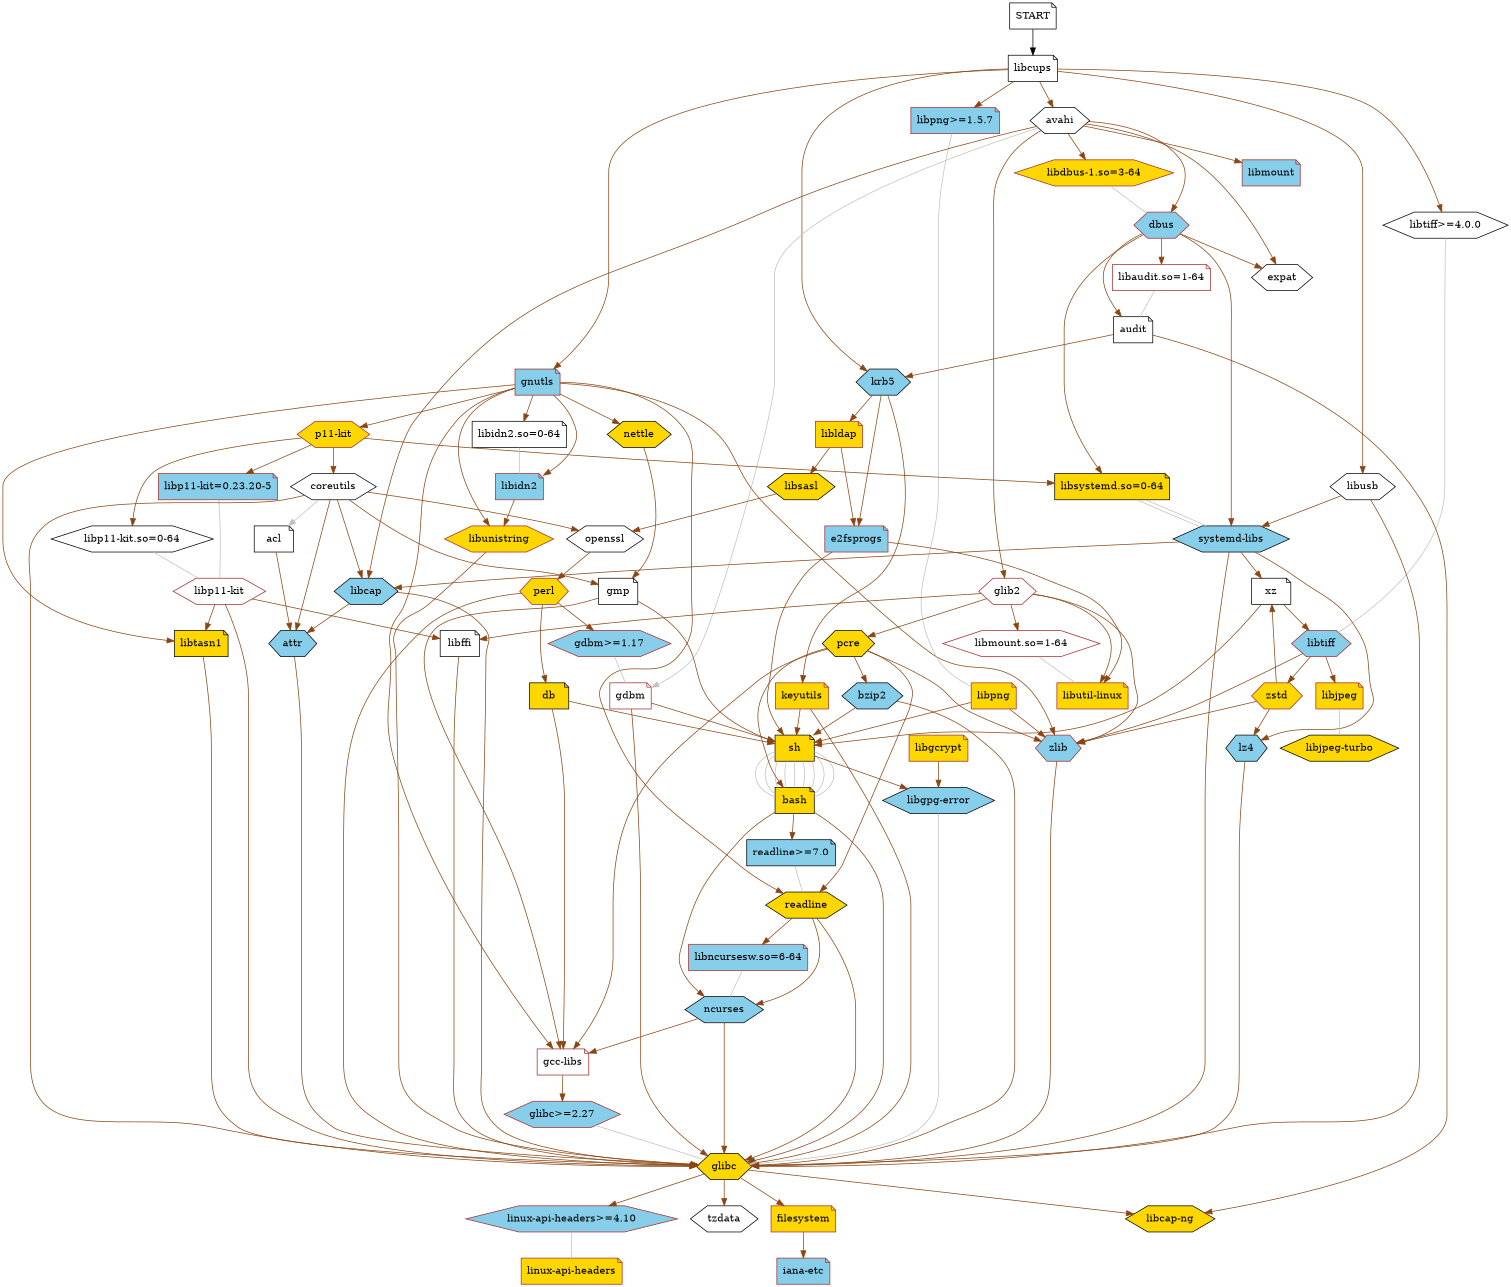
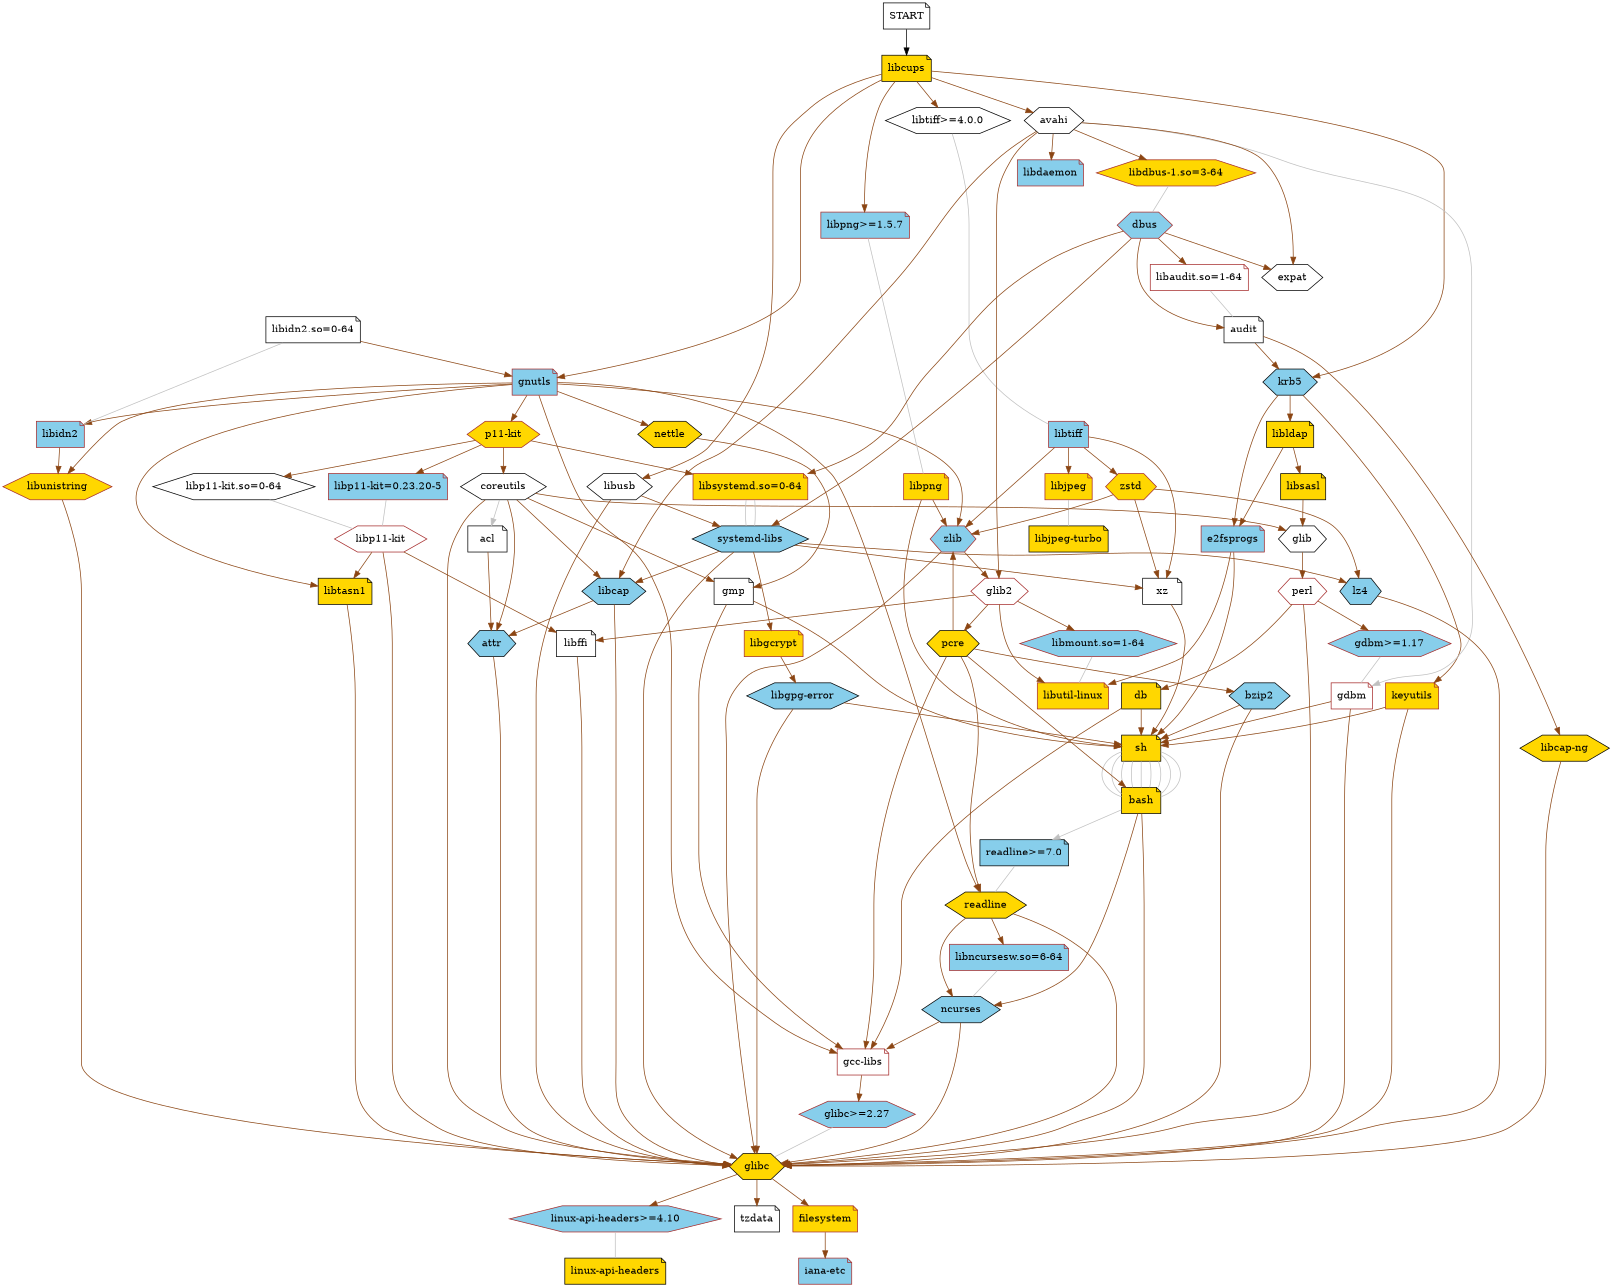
(1033, 68) -> (907, 68)
(1178, 157) -> none
(1271, 173) -> (1050, 173)
(530, 405) -> (432, 358)
(839, 434) -> (1290, 434)
(801, 487) -> (1303, 487)
(1112, 487) -> (750, 487)
(605, 539) -> (1302, 539)
(544, 591) -> (1302, 591)
none -> (763, 591)
(1294, 615) -> (1167, 480)
(1021, 644) -> (1098, 644)
(1321, 644) -> (1069, 434)
(1131, 652) -> (974, 562)
(1339, 748) -> (1069, 539)
(857, 771) -> (993, 725)
(793, 823) -> (1090, 823)
(938, 1058) -> (757, 923)
(937, 1192) -> (1342, 1153)
(724, 1219) -> (757, 1219)
(572, 1271) -> (615, 1271)
